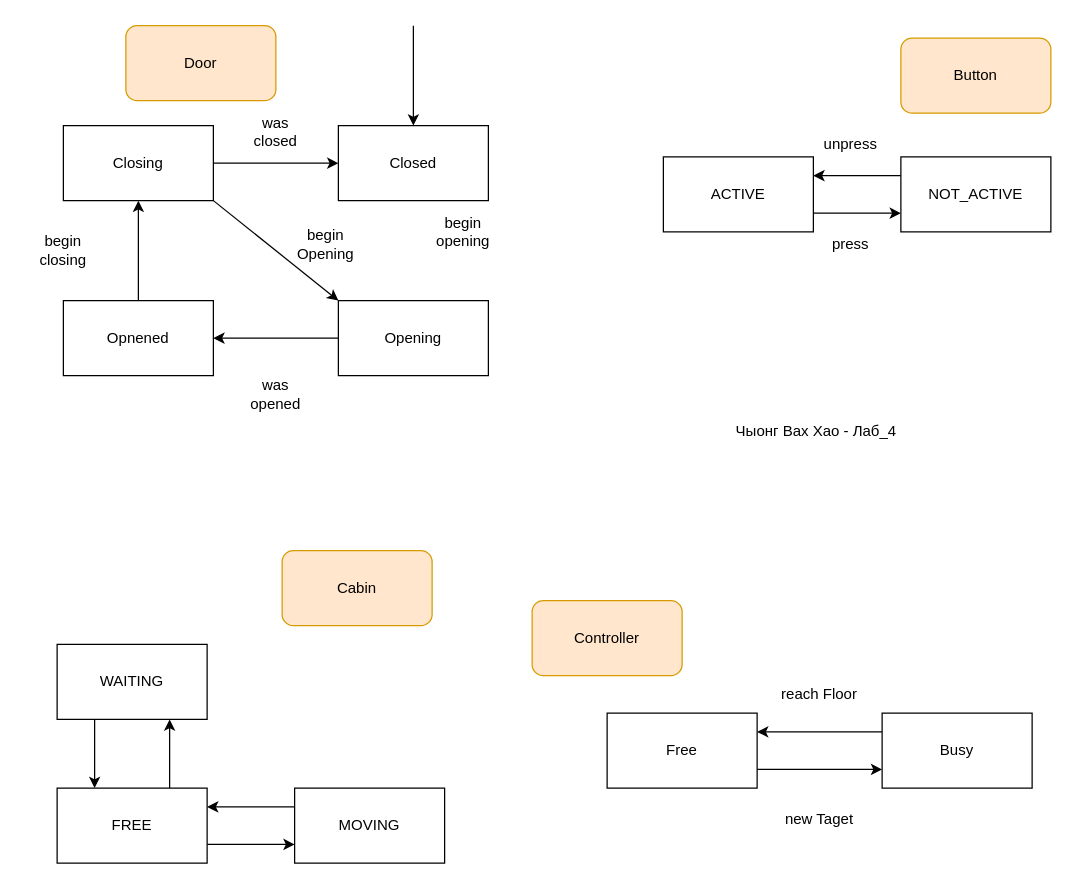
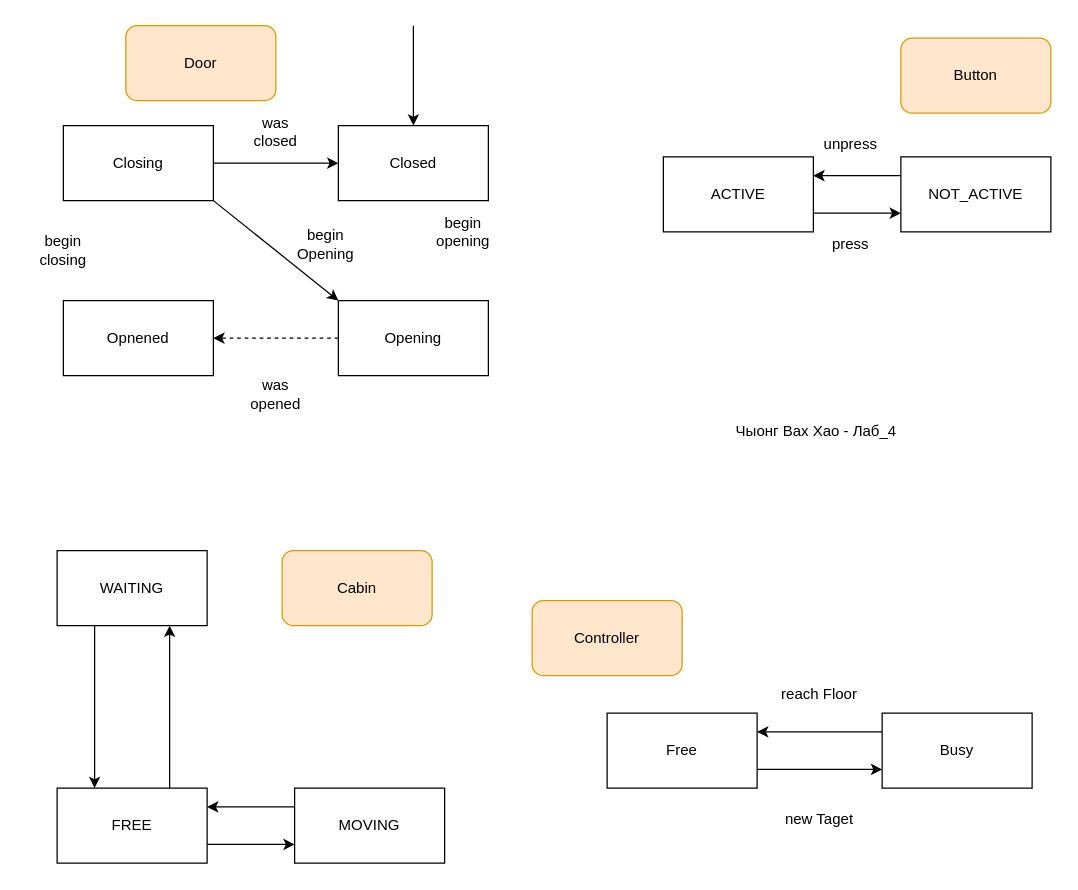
(138, 255) -> none
(280, 338) -> (280, 338)
(132, 682) -> (132, 588)
